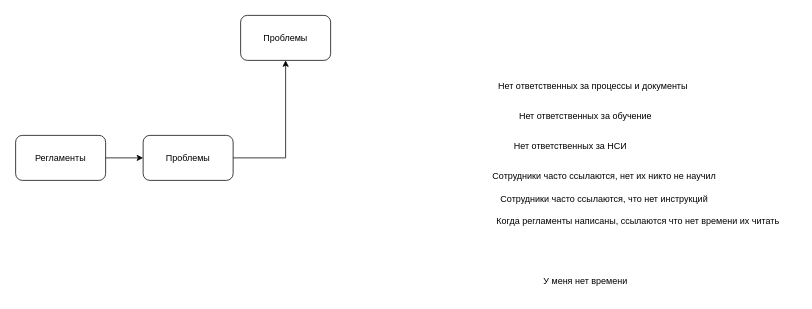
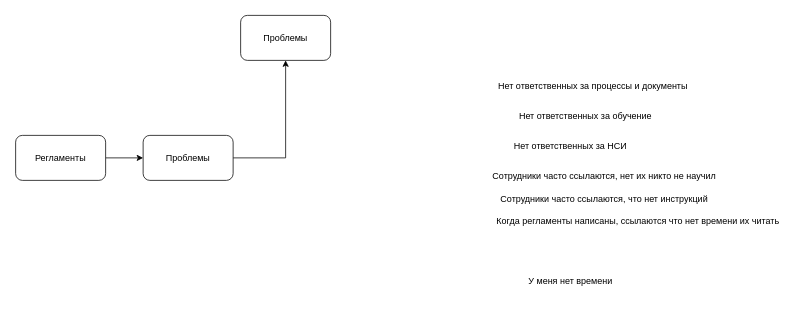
(585, 282) -> (570, 282)
